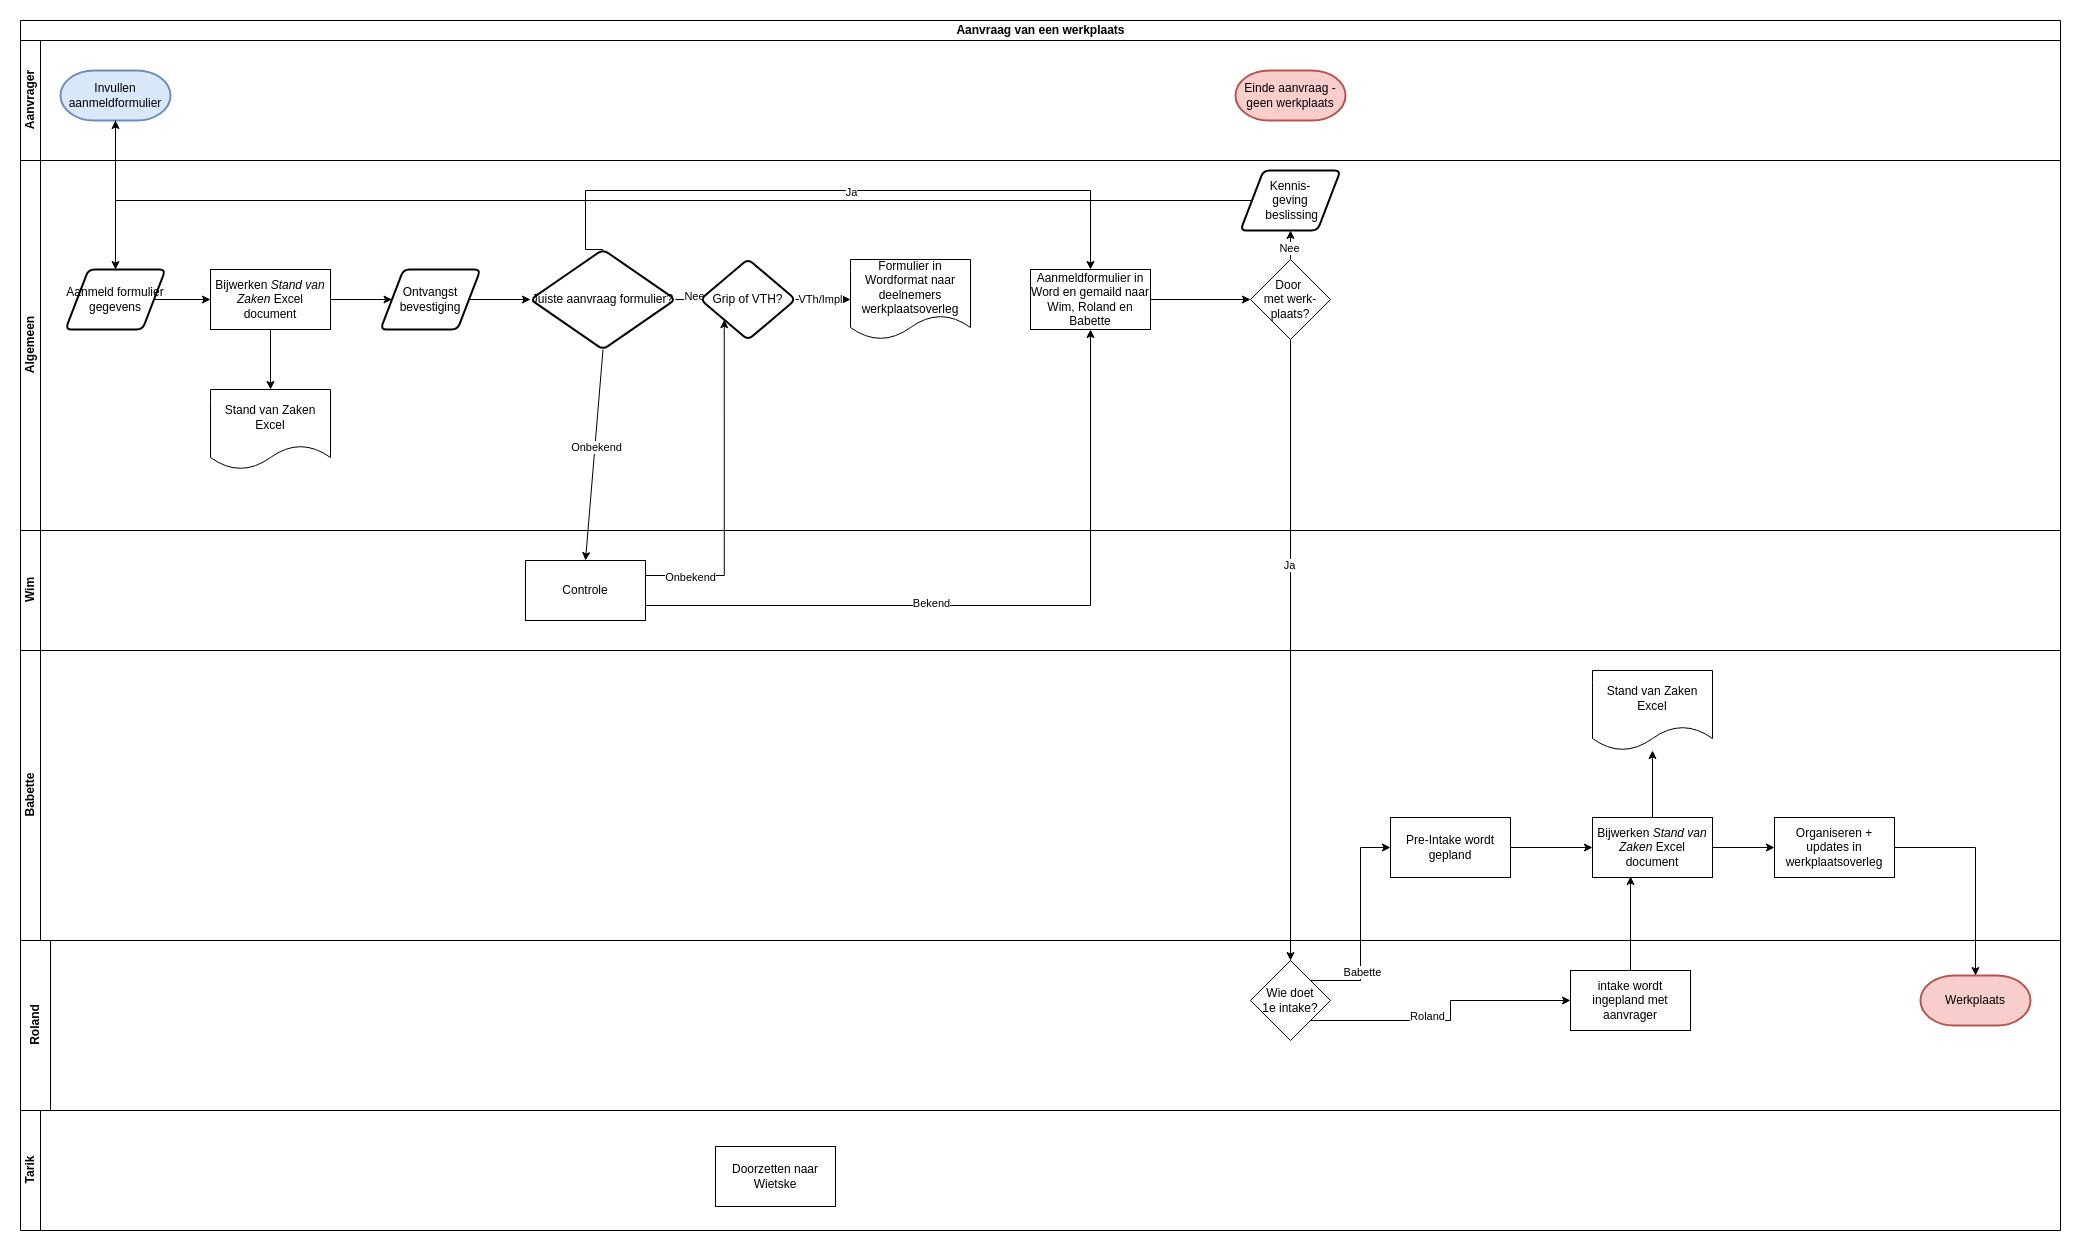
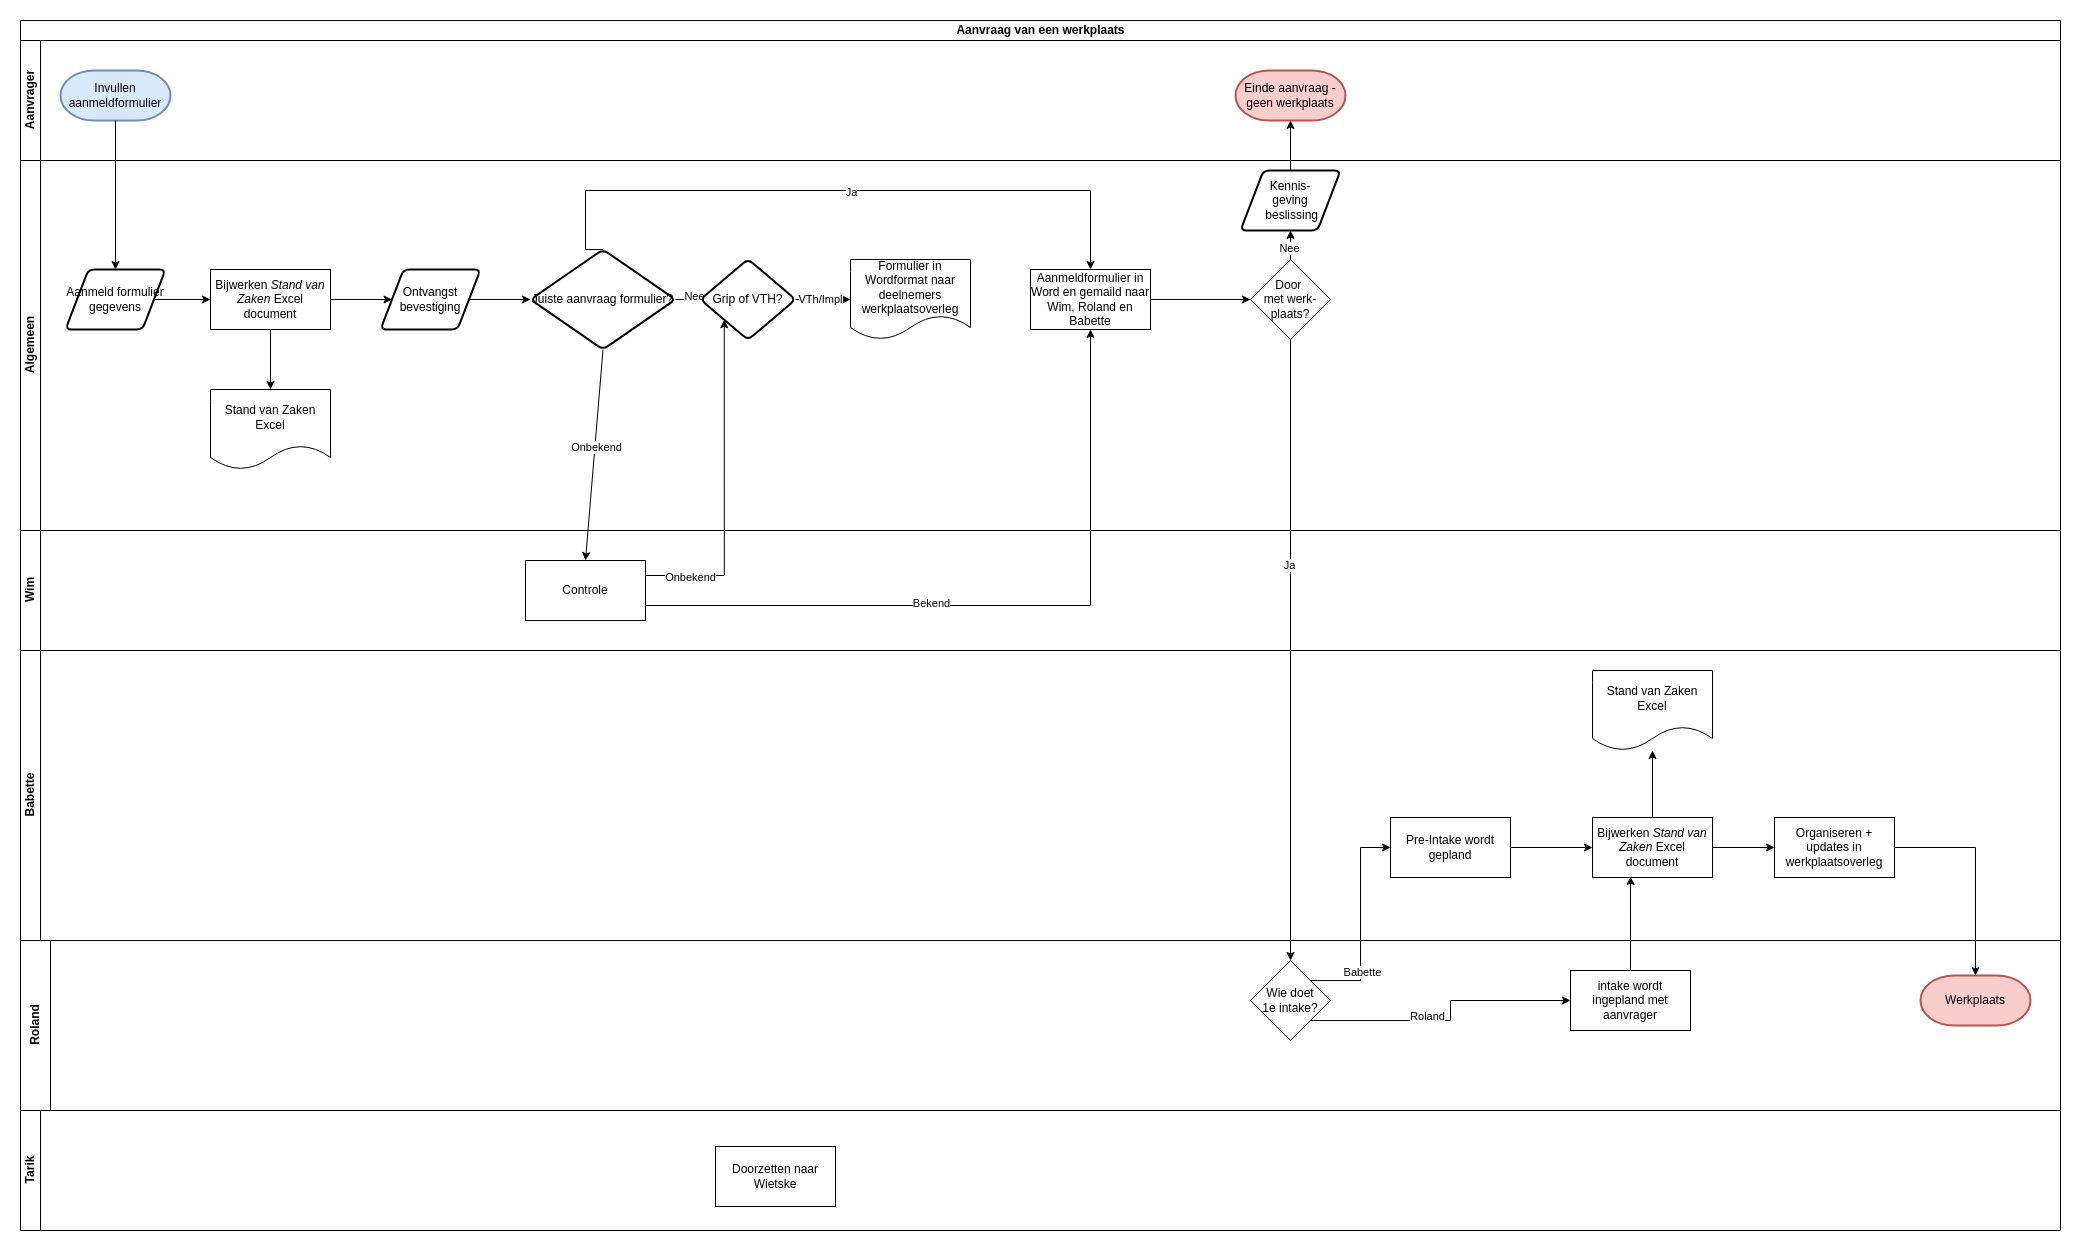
(685, 201) -> (1291, 149)
